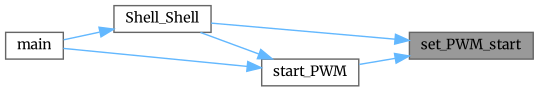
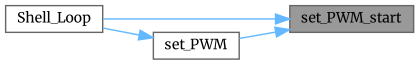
(163, 19) -> (54, 19)
(34, 46) -> none
(310, 72) -> (196, 46)
